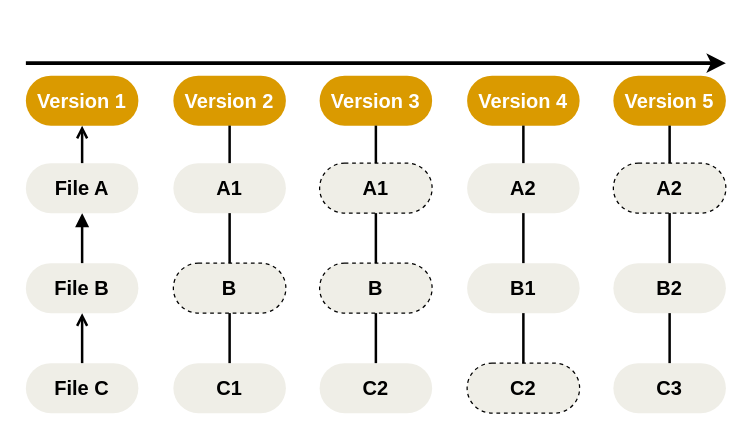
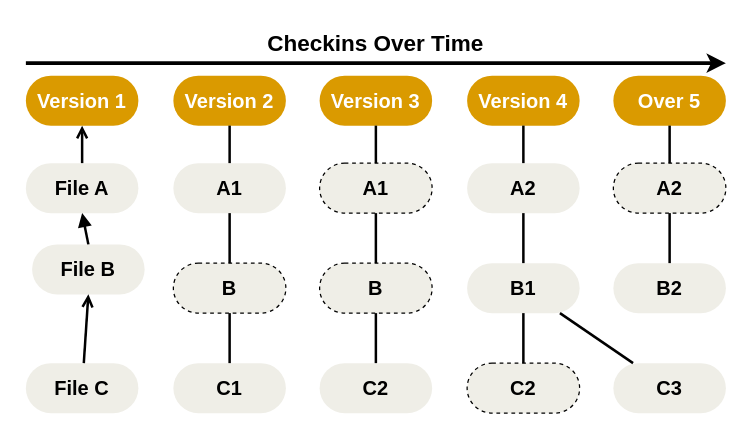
none -> (376, 44)
(669, 101) -> (669, 101)
(82, 288) -> (88, 269)
(669, 338) -> (596, 338)
